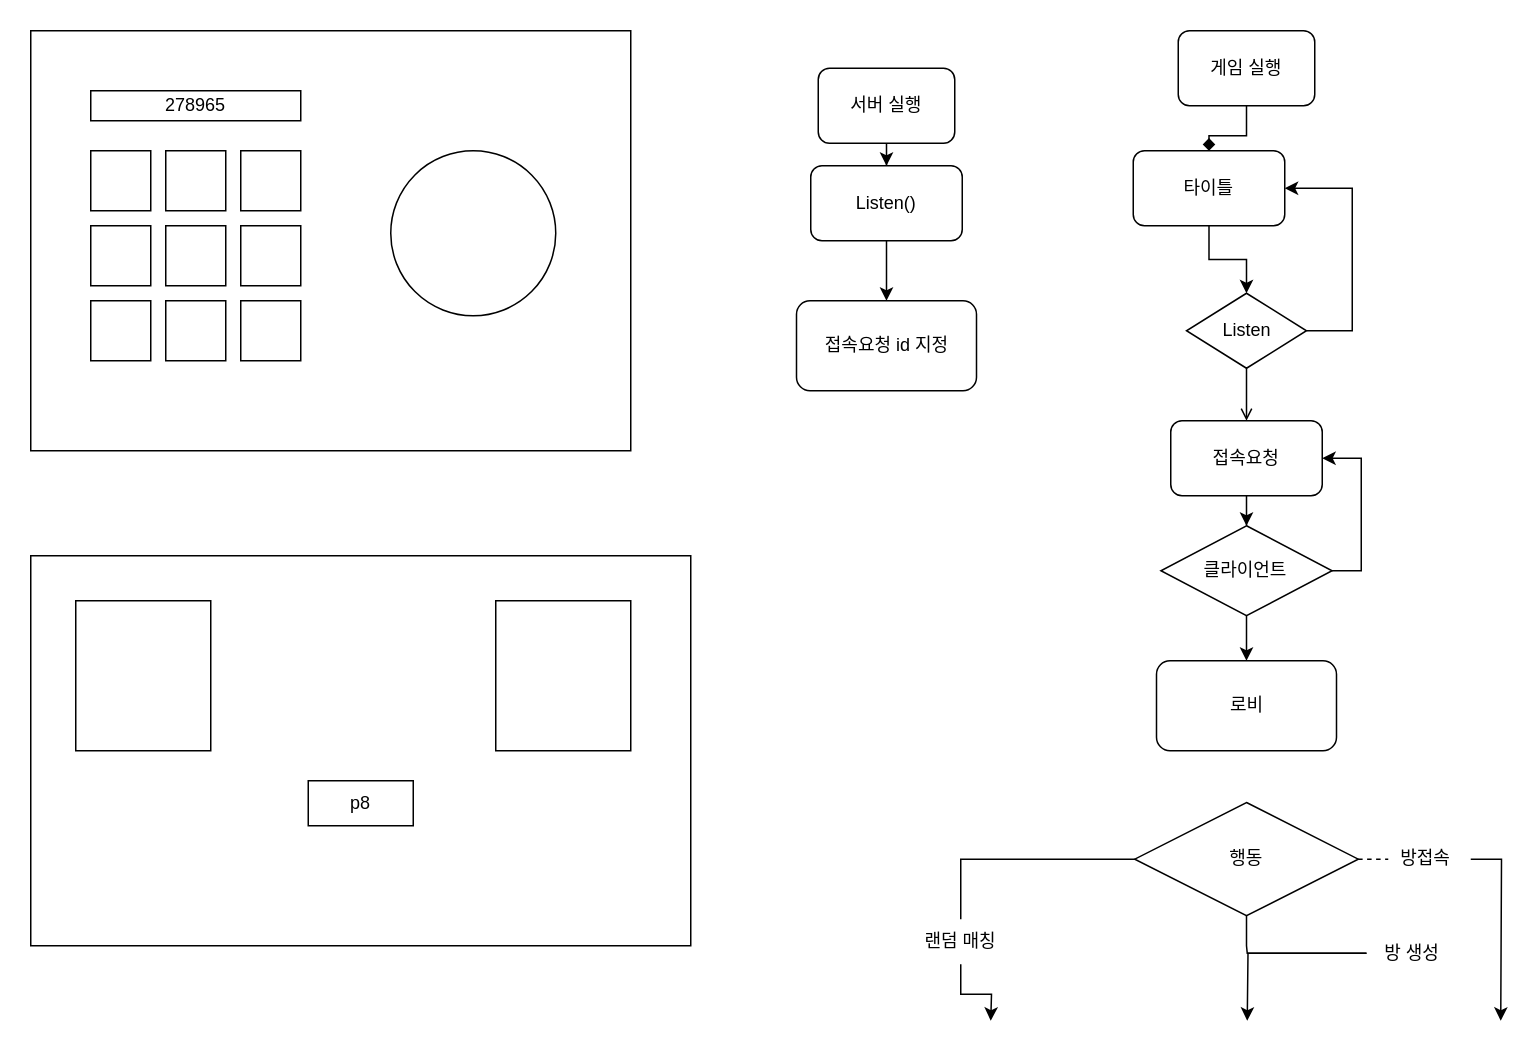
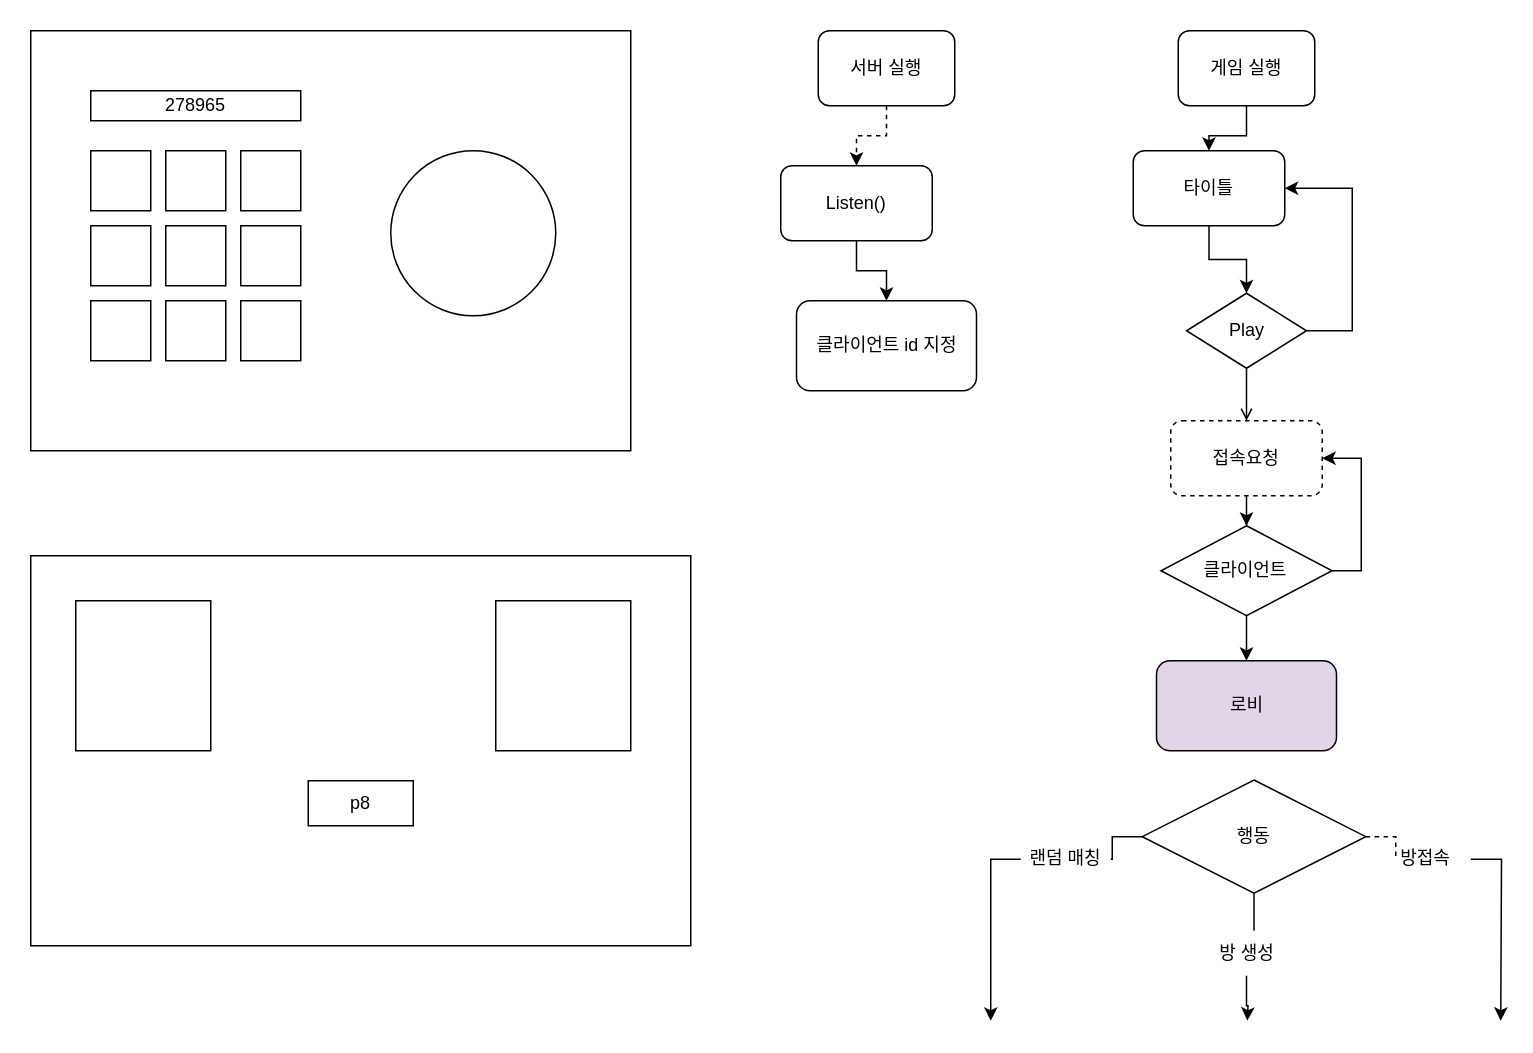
(887, 106) -> (887, 68)
(1211, 136) -> (1211, 136)
(887, 203) -> (857, 203)
(1247, 331) -> (1247, 331)
(887, 346) -> (887, 346)
(1247, 458) -> (1247, 458)
(1247, 706) -> (1247, 706)
(1247, 859) -> (1254, 837)
(961, 942) -> (1066, 859)
(1412, 953) -> (1247, 953)
